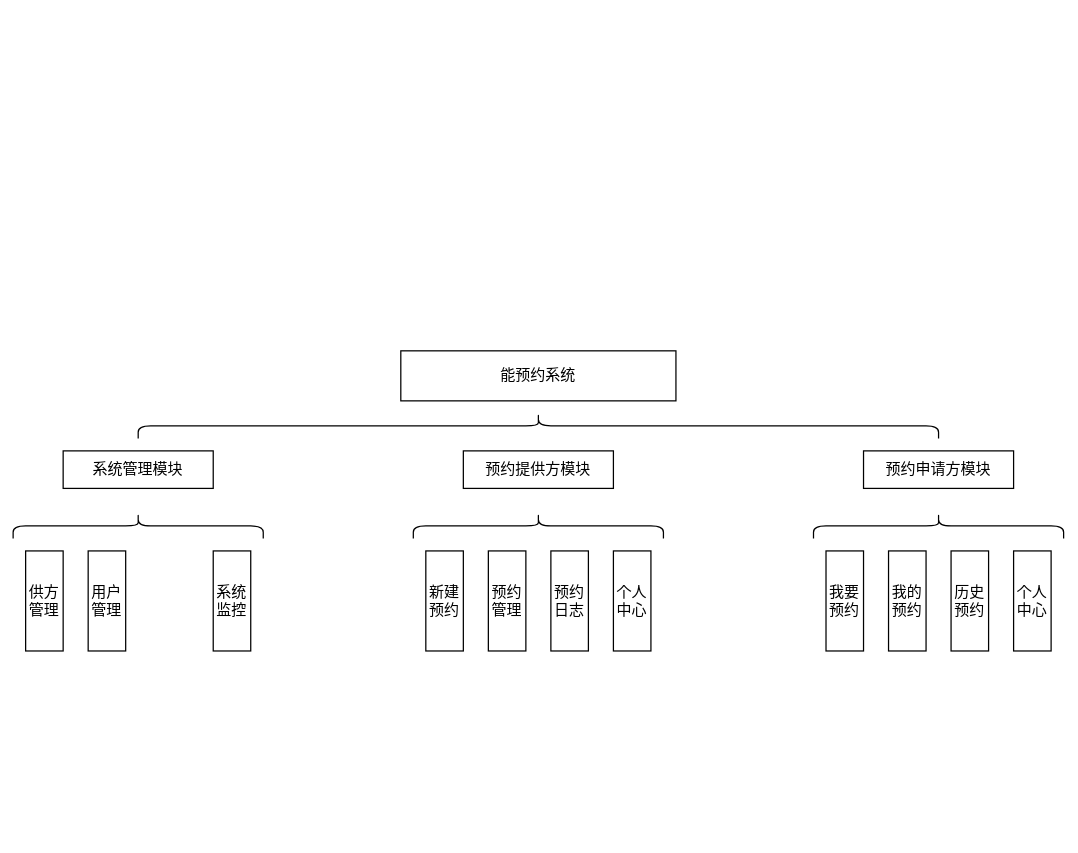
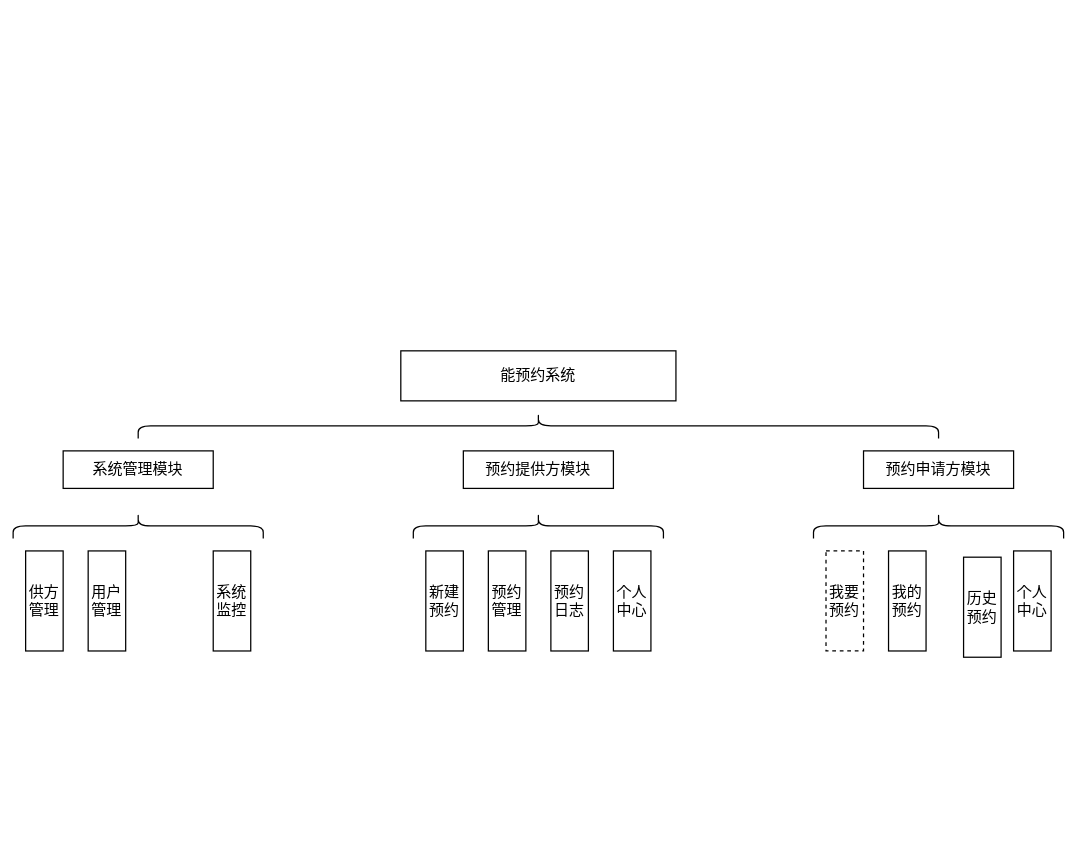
(844, 601) -> (844, 601)
(969, 601) -> (982, 607)
